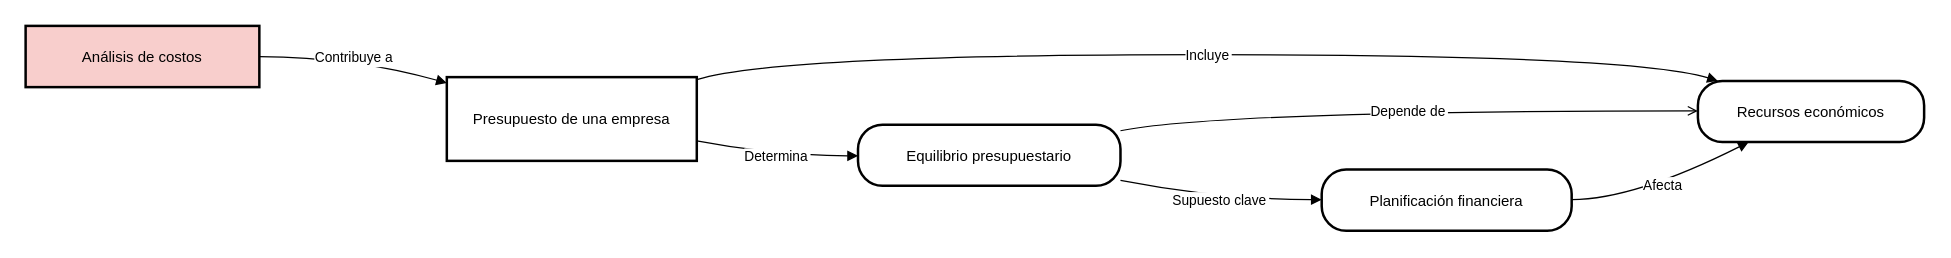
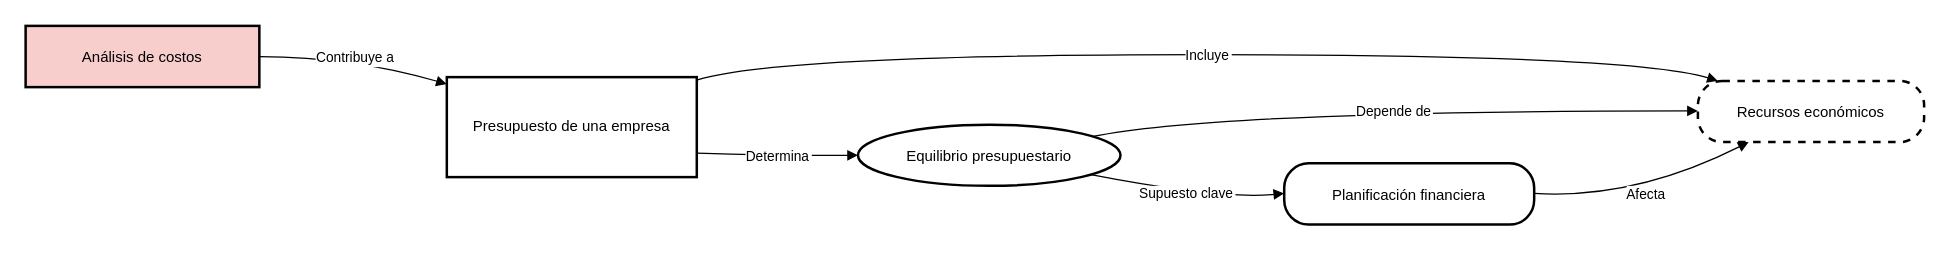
(1690, 111) -> (1686, 111)
(1811, 111) -> (1811, 111)
(572, 119) -> (572, 127)
(989, 155) -> (989, 155)
(1447, 200) -> (1409, 194)
